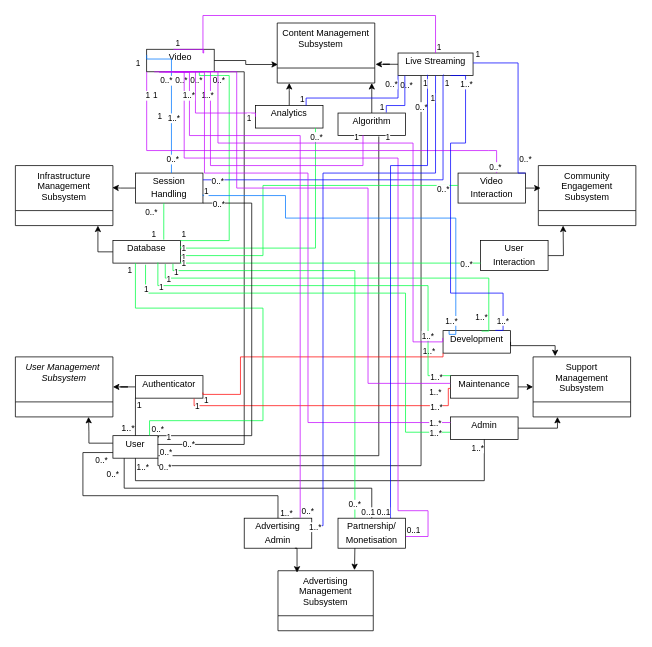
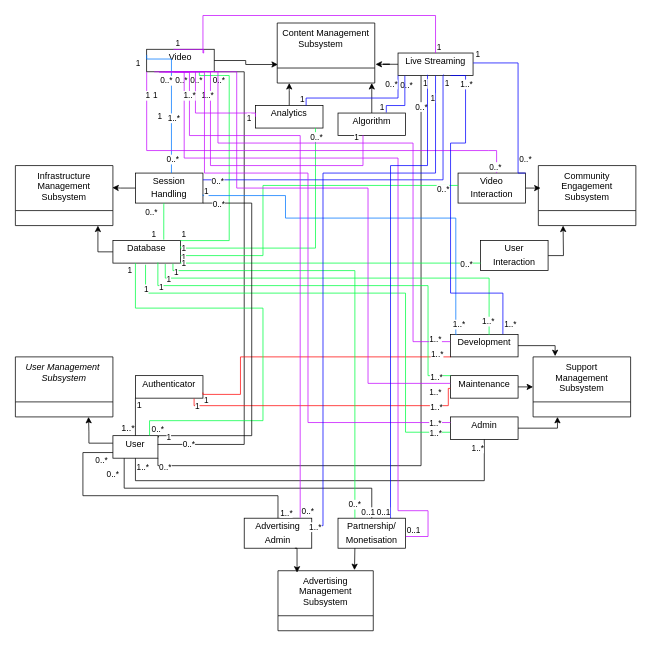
(477, 342) -> (484, 345)
(125, 387) -> none
(379, 407) -> none
